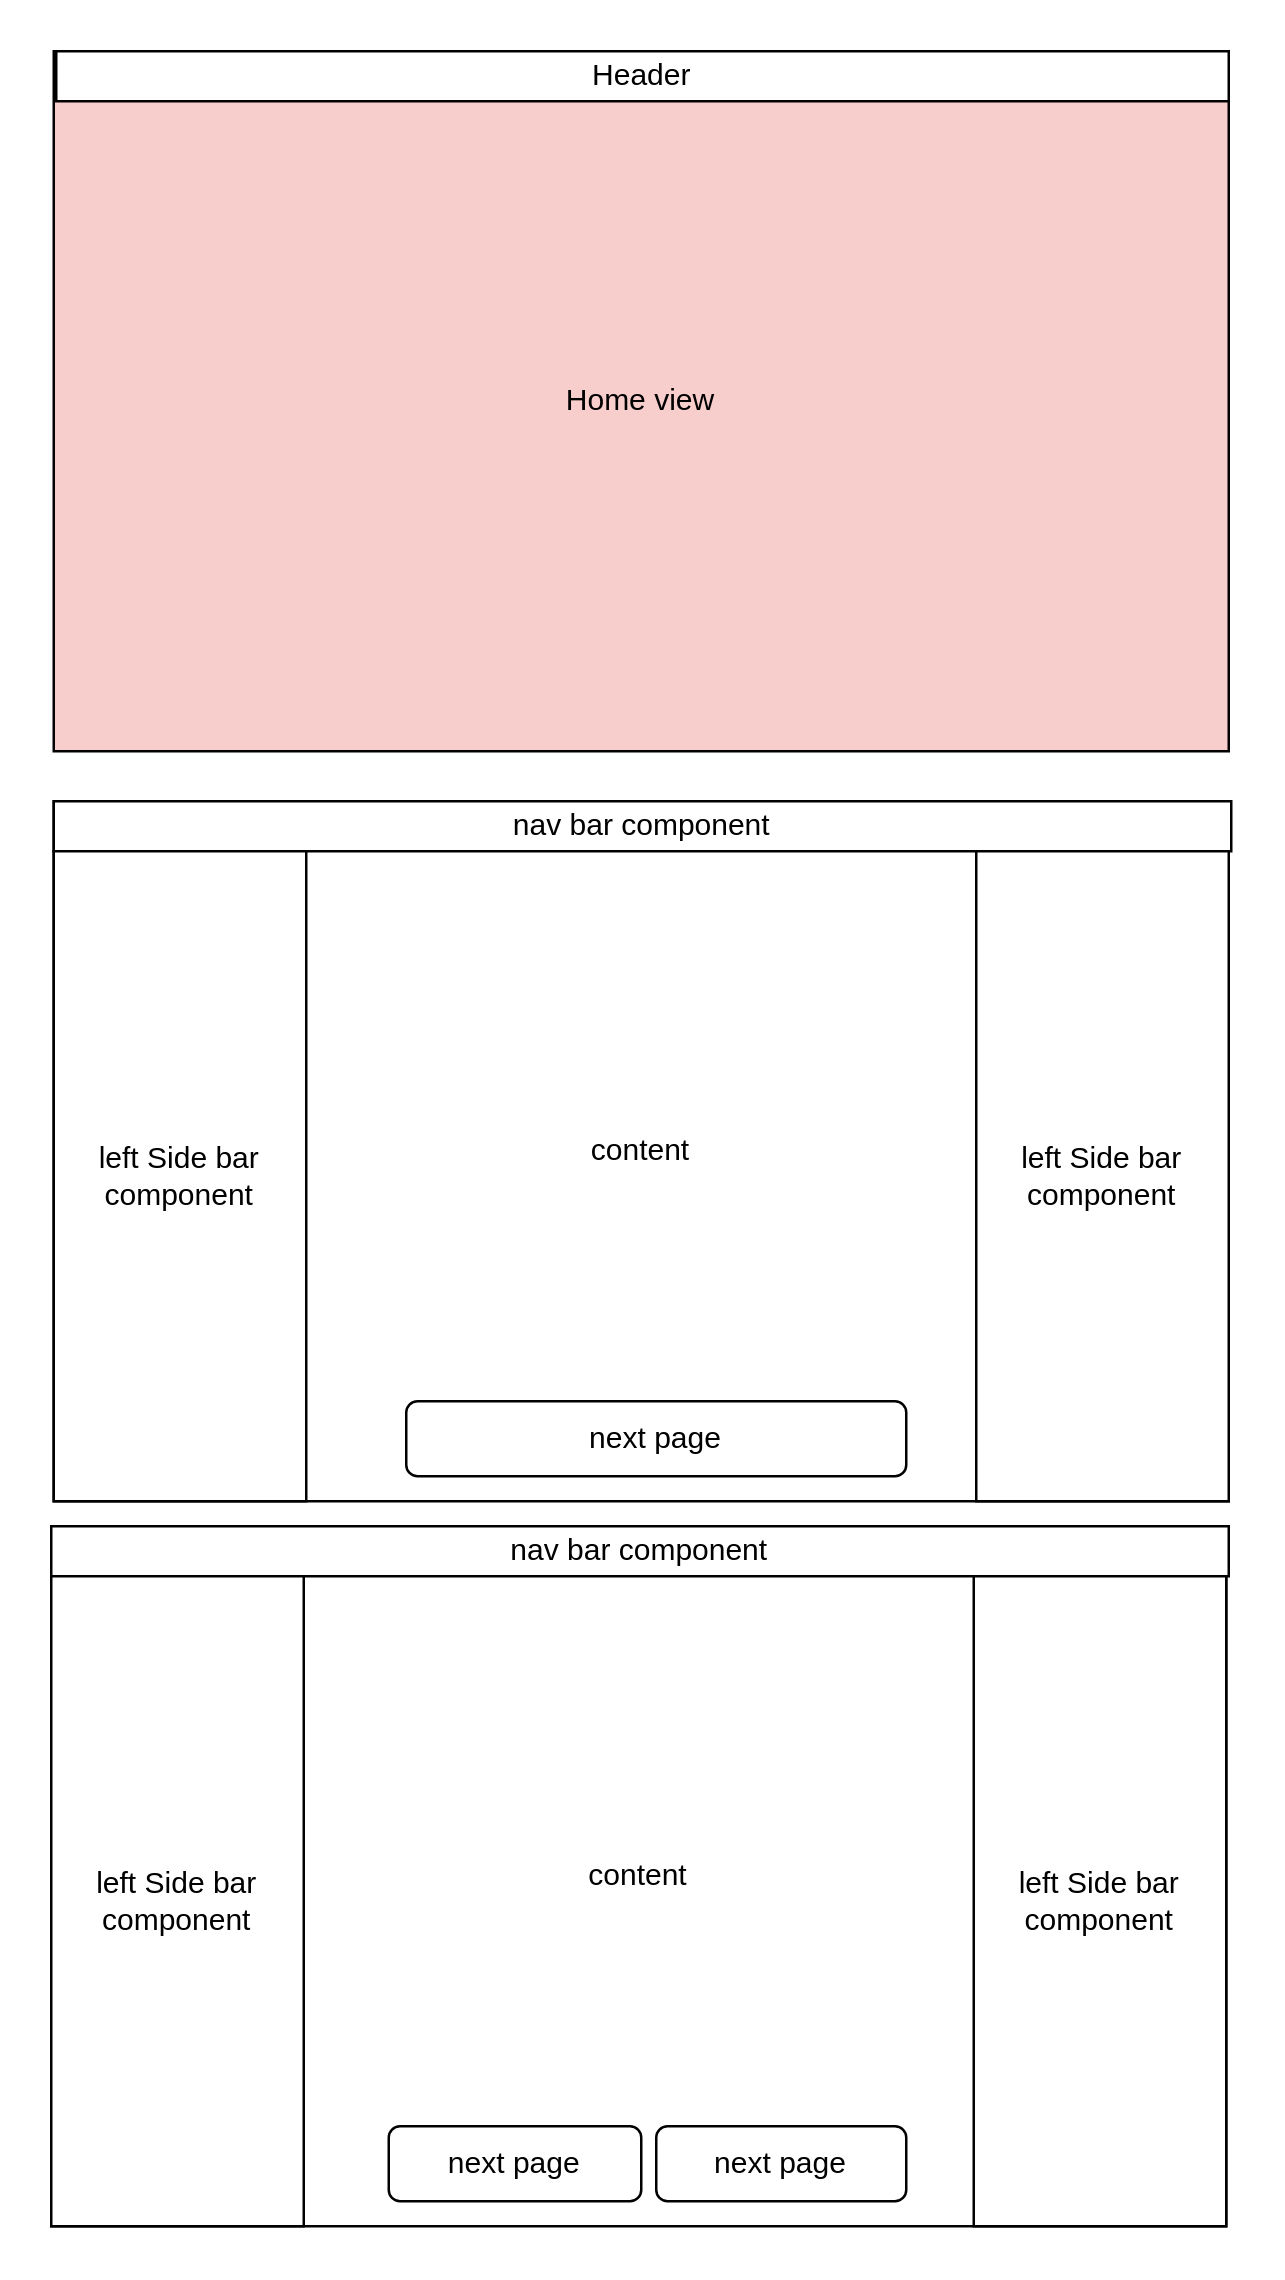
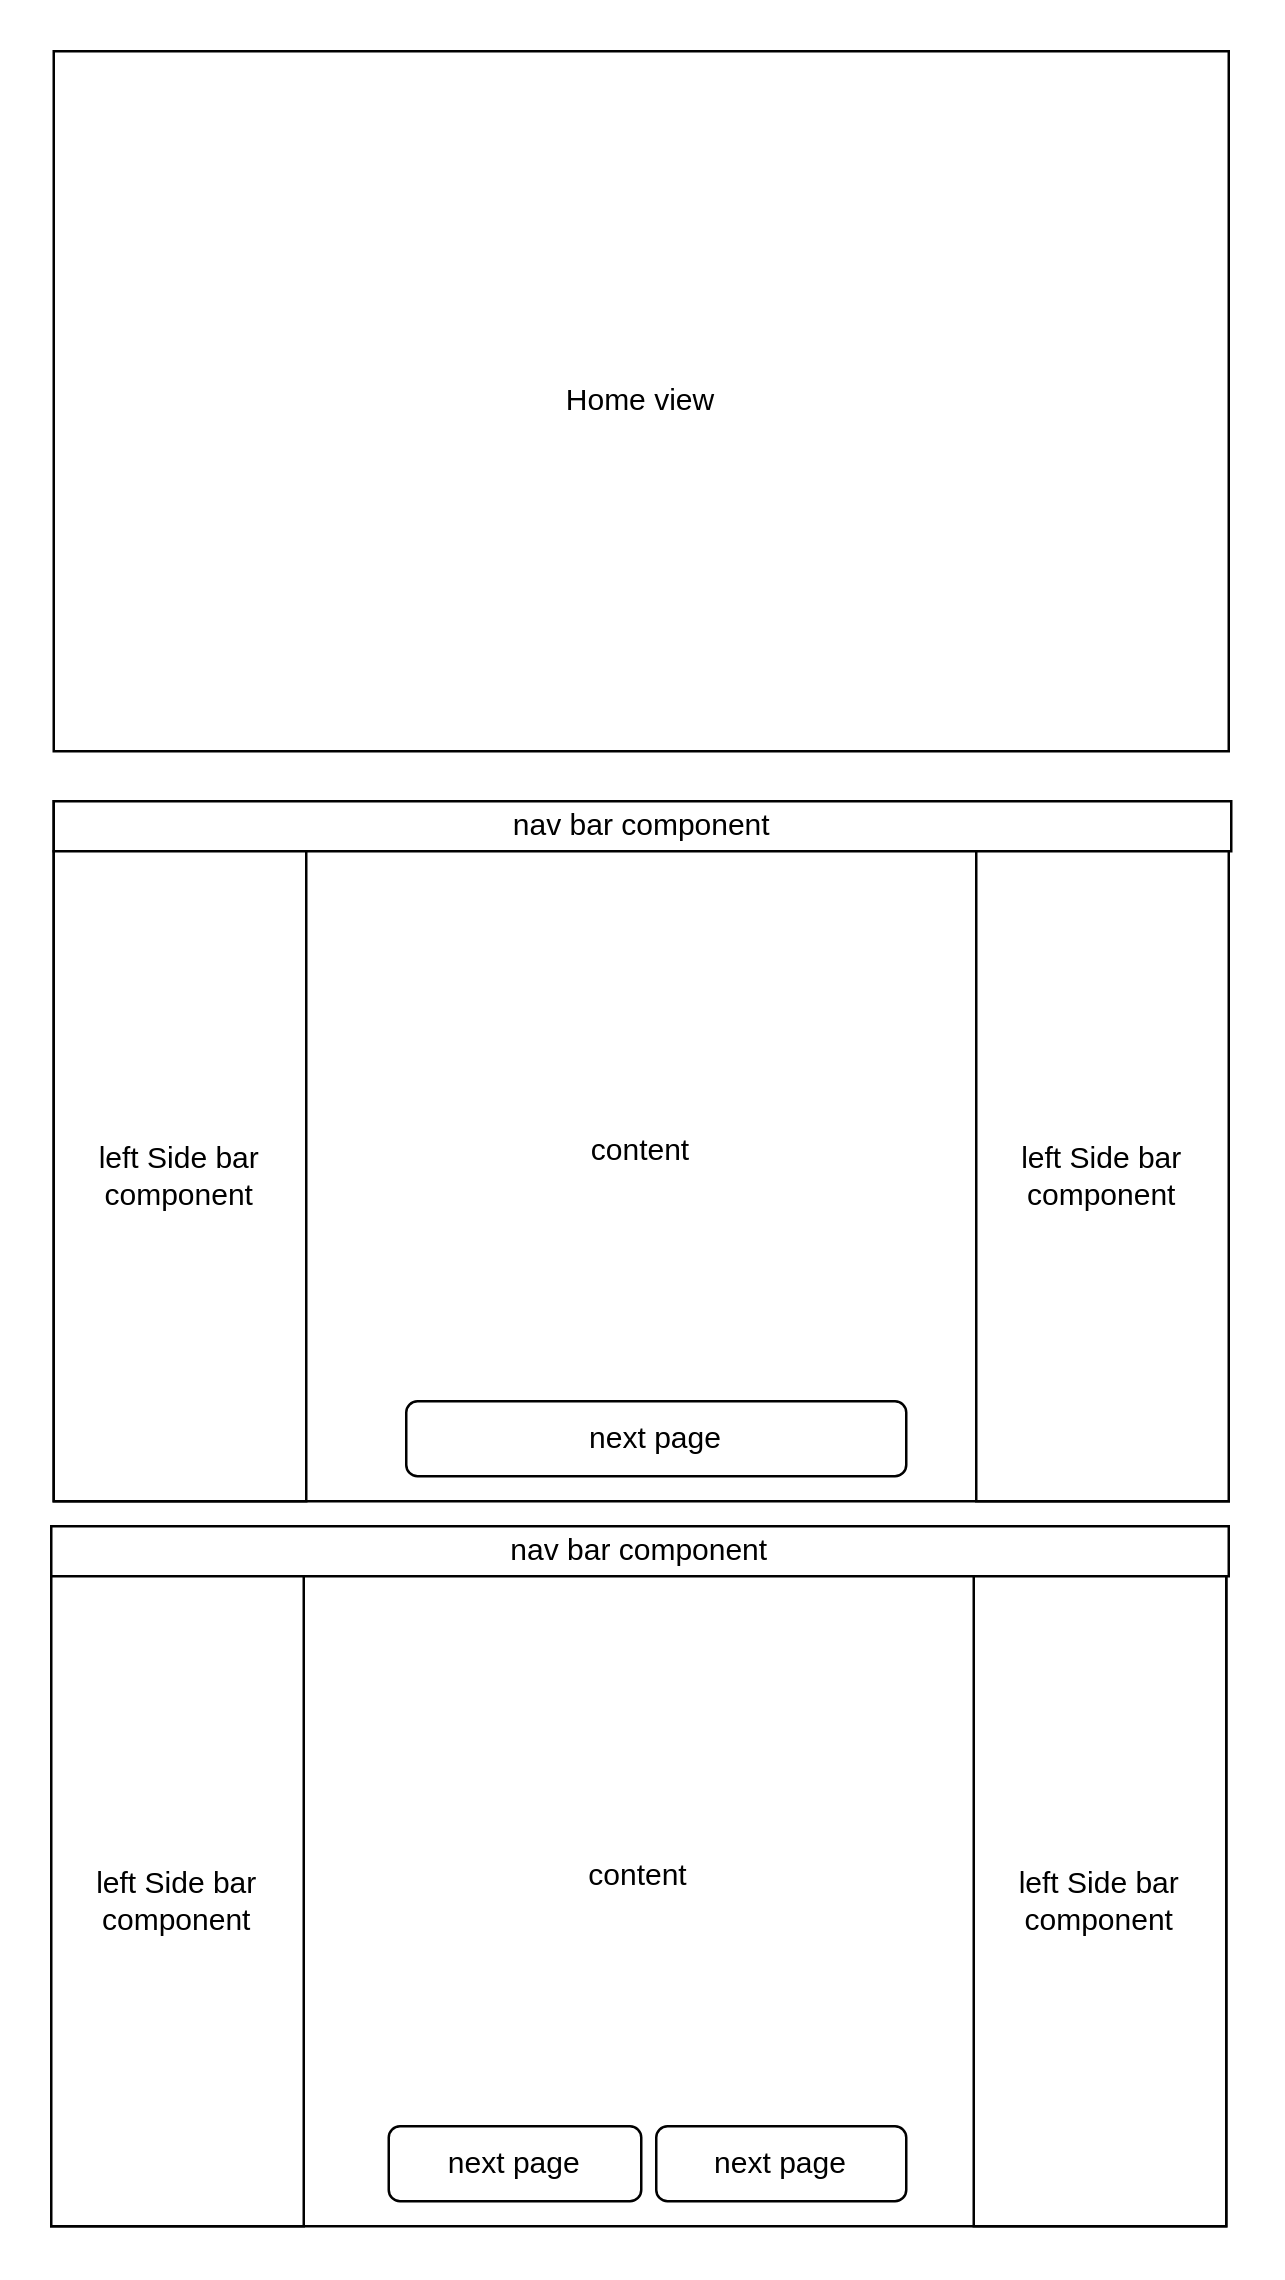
(643, 76) -> none
(641, 401) -> (641, 401)
